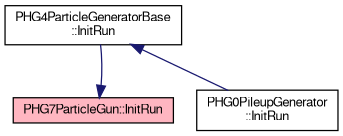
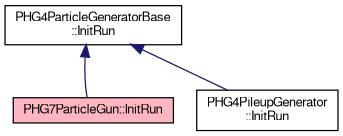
(102, 65) -> (85, 78)
(267, 110) -> (267, 110)
